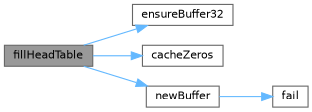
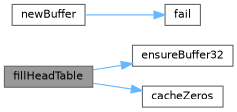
(110, 74) -> none
